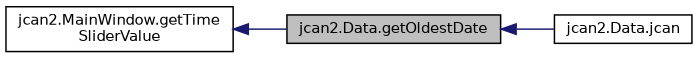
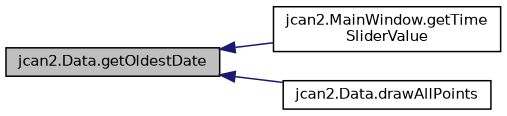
(267, 29) -> (254, 45)
(623, 29) -> (387, 95)
